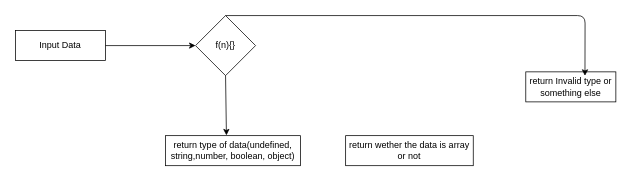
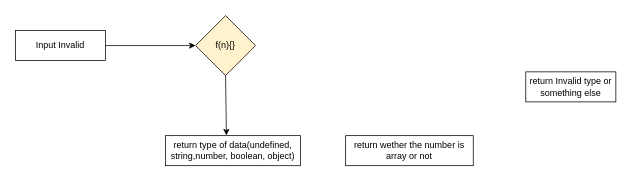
(406, 15) -> none
(60, 45) -> (60, 45)
(225, 45) -> (225, 45)
(409, 150) -> (409, 150)
